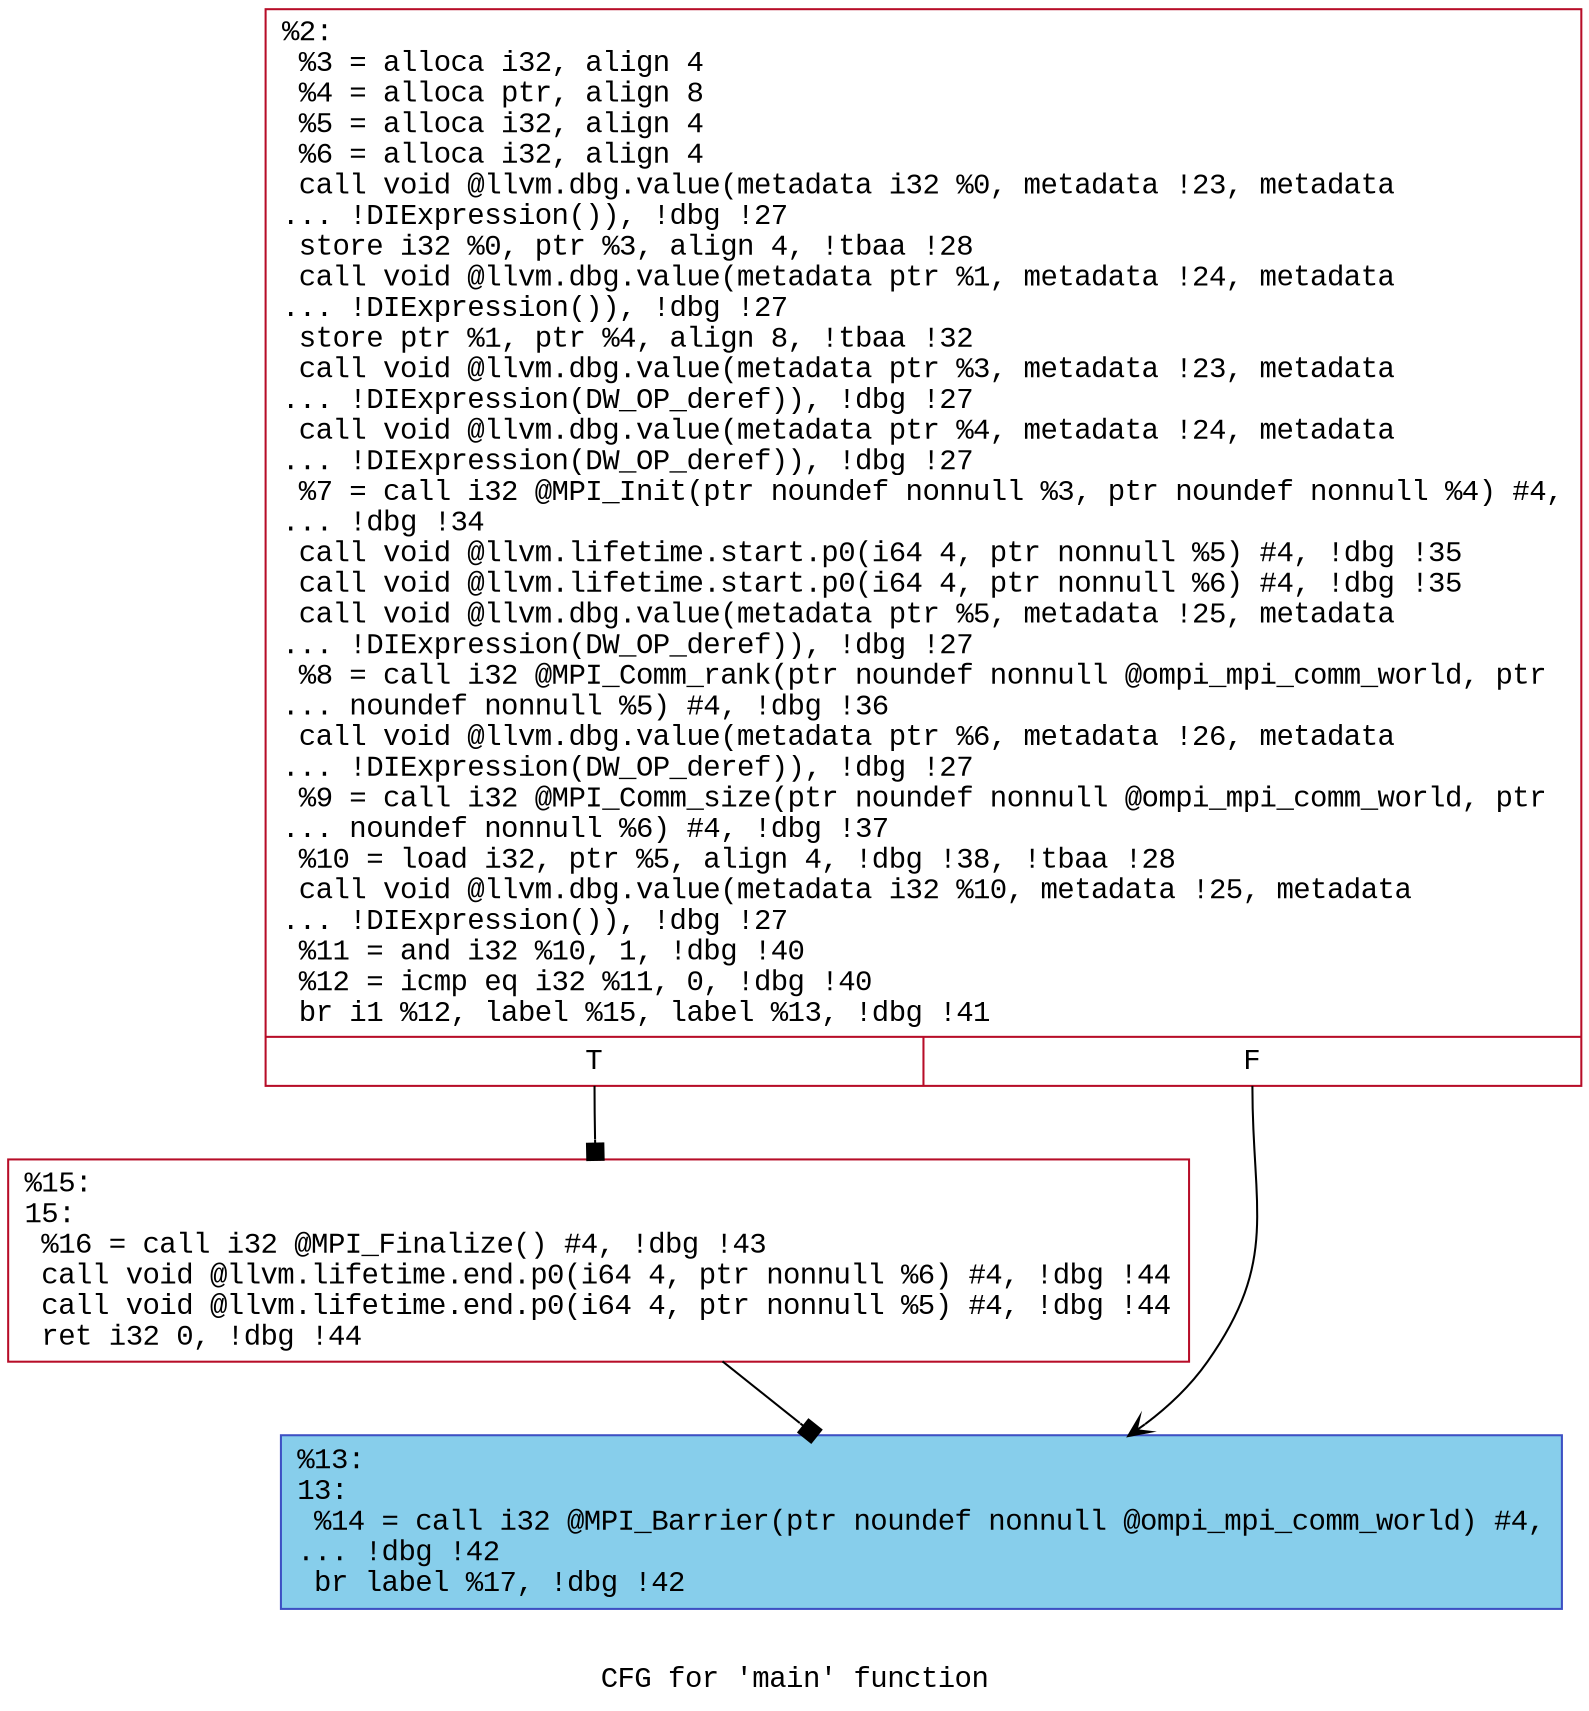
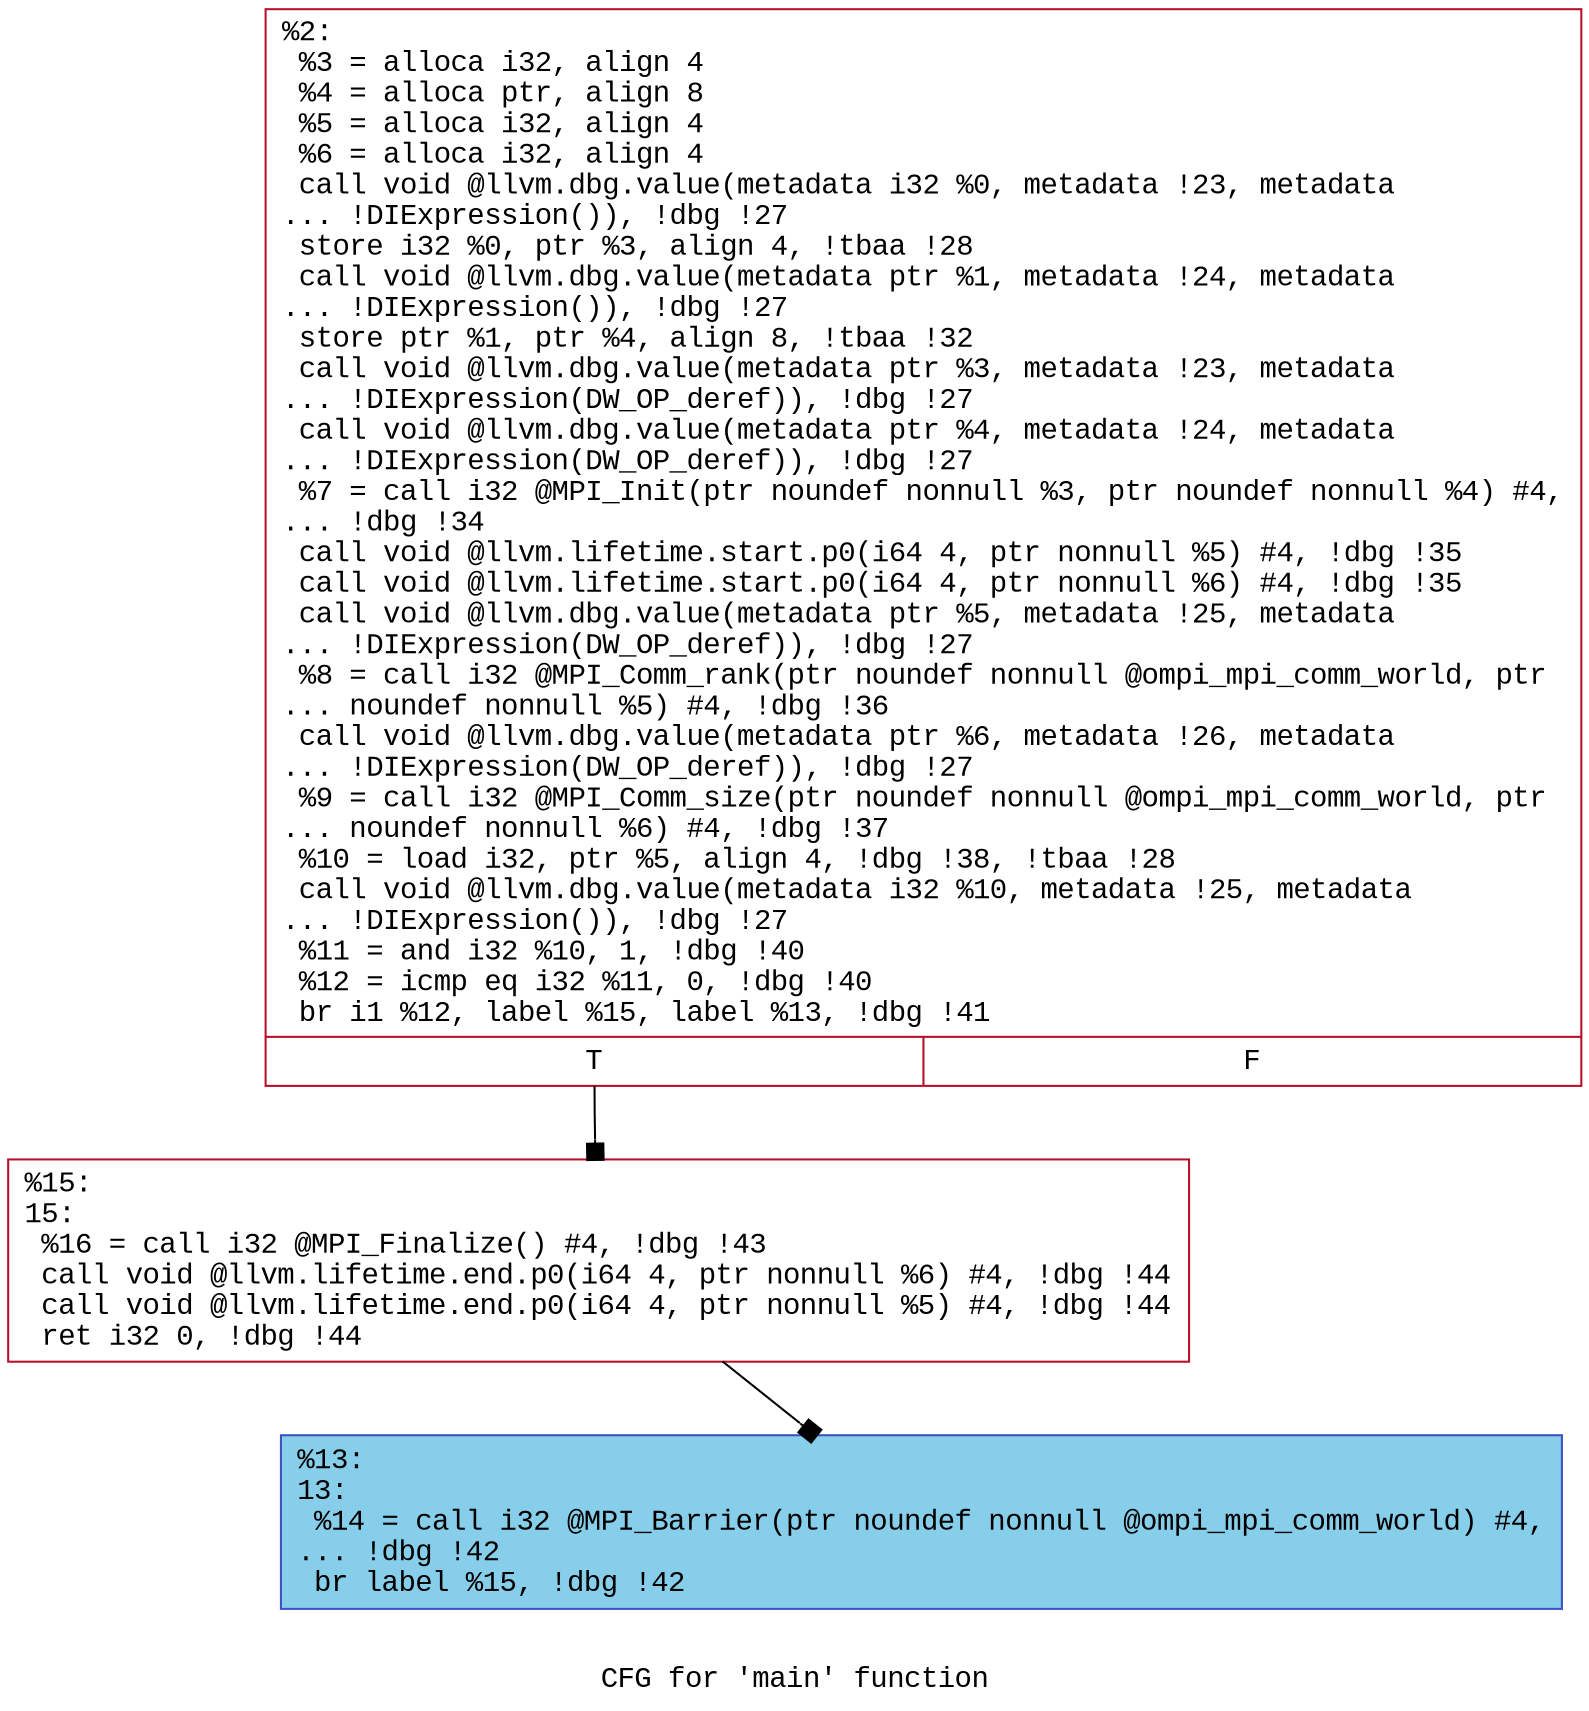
(1250, 1273) -> none
(491, 1582) -> (491, 1582)
